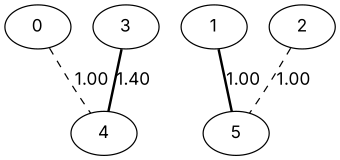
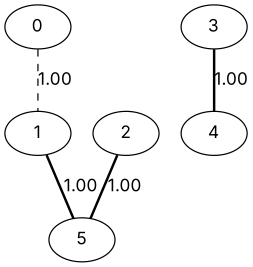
(133, 80) -> (231, 80)
(69, 81) -> (38, 80)
(271, 81) -> (104, 187)
